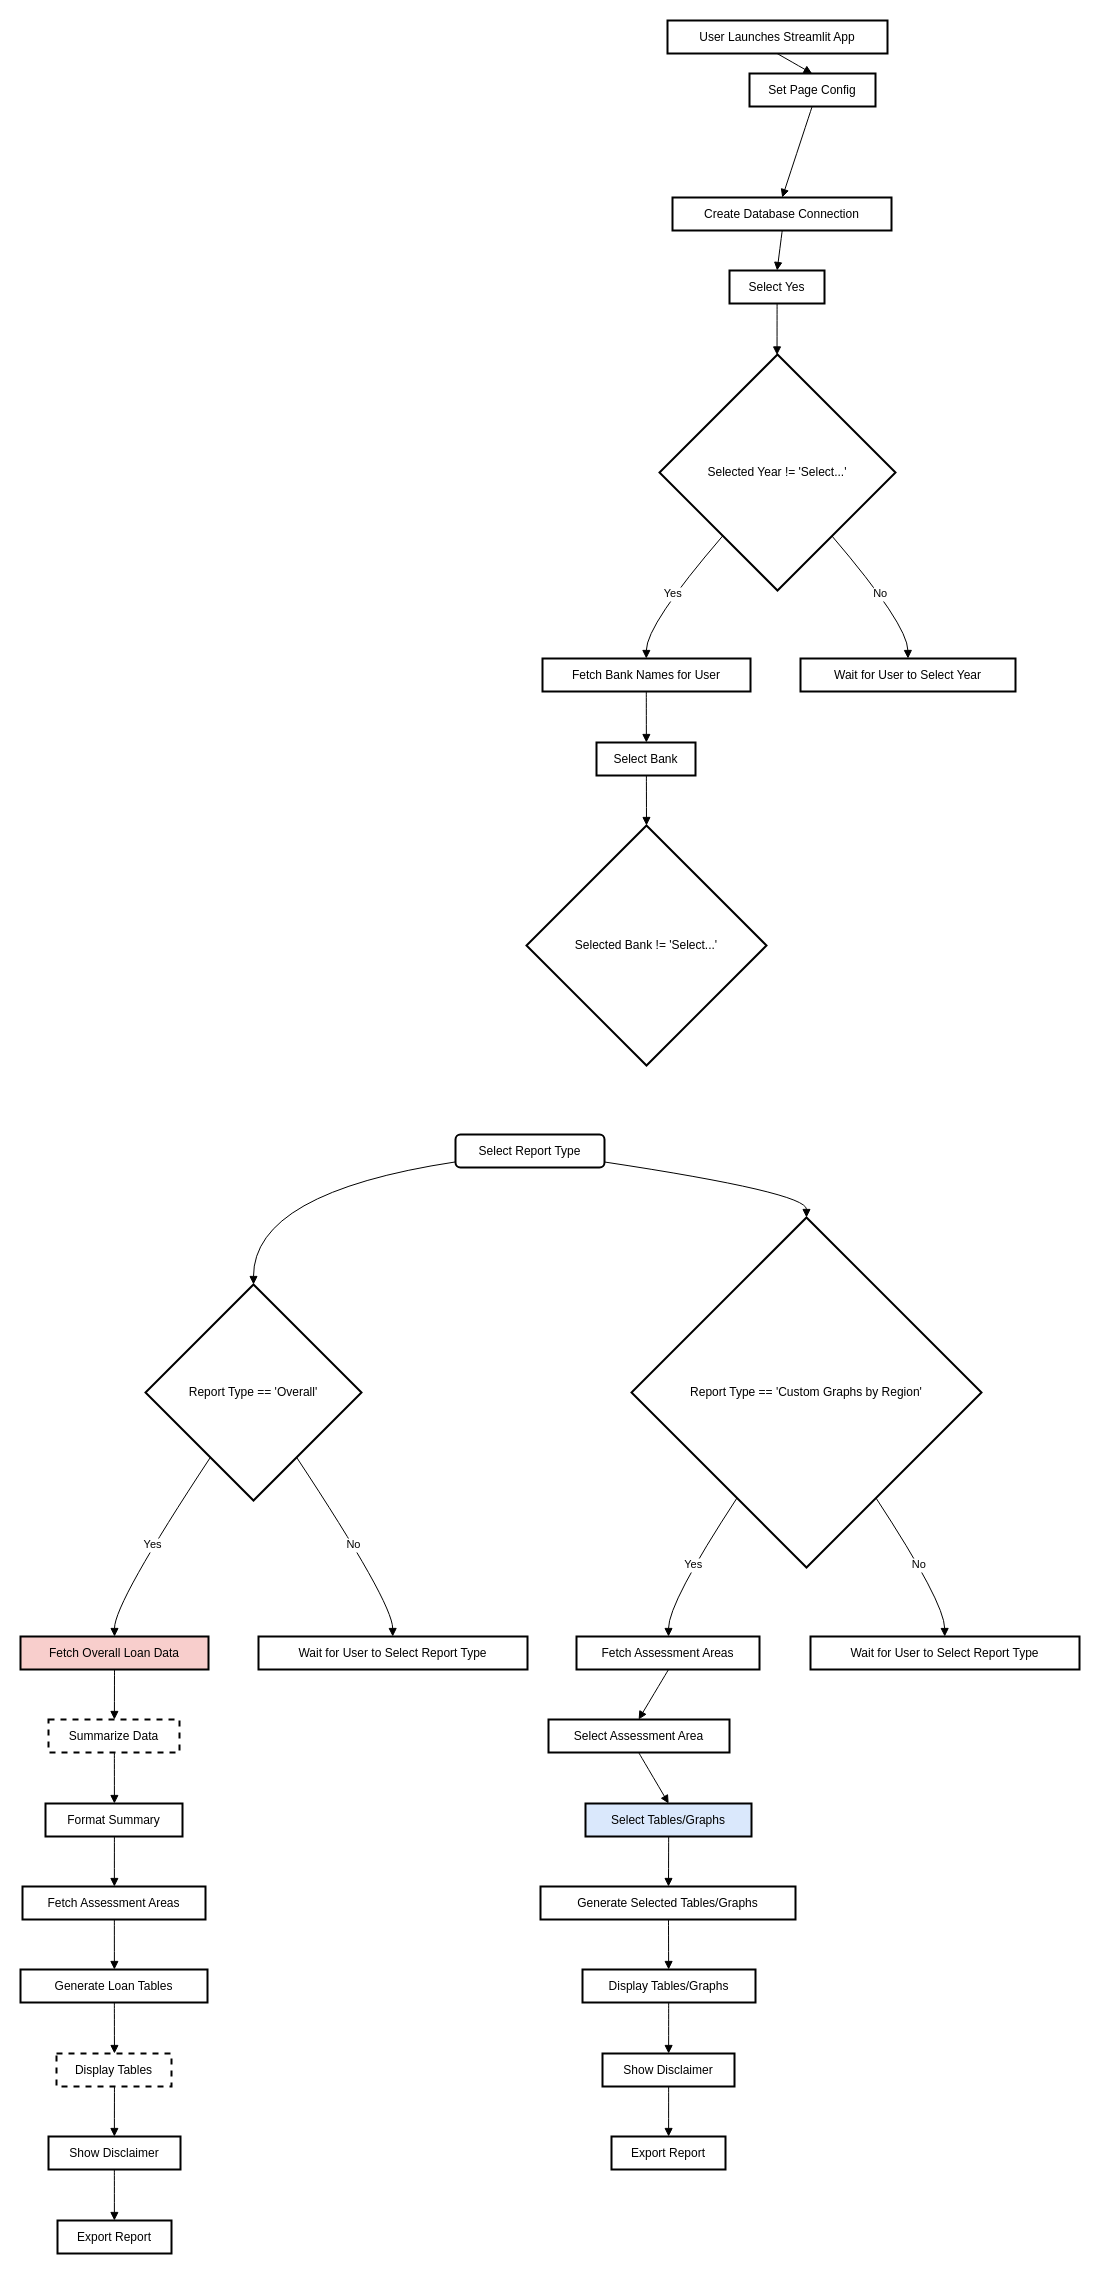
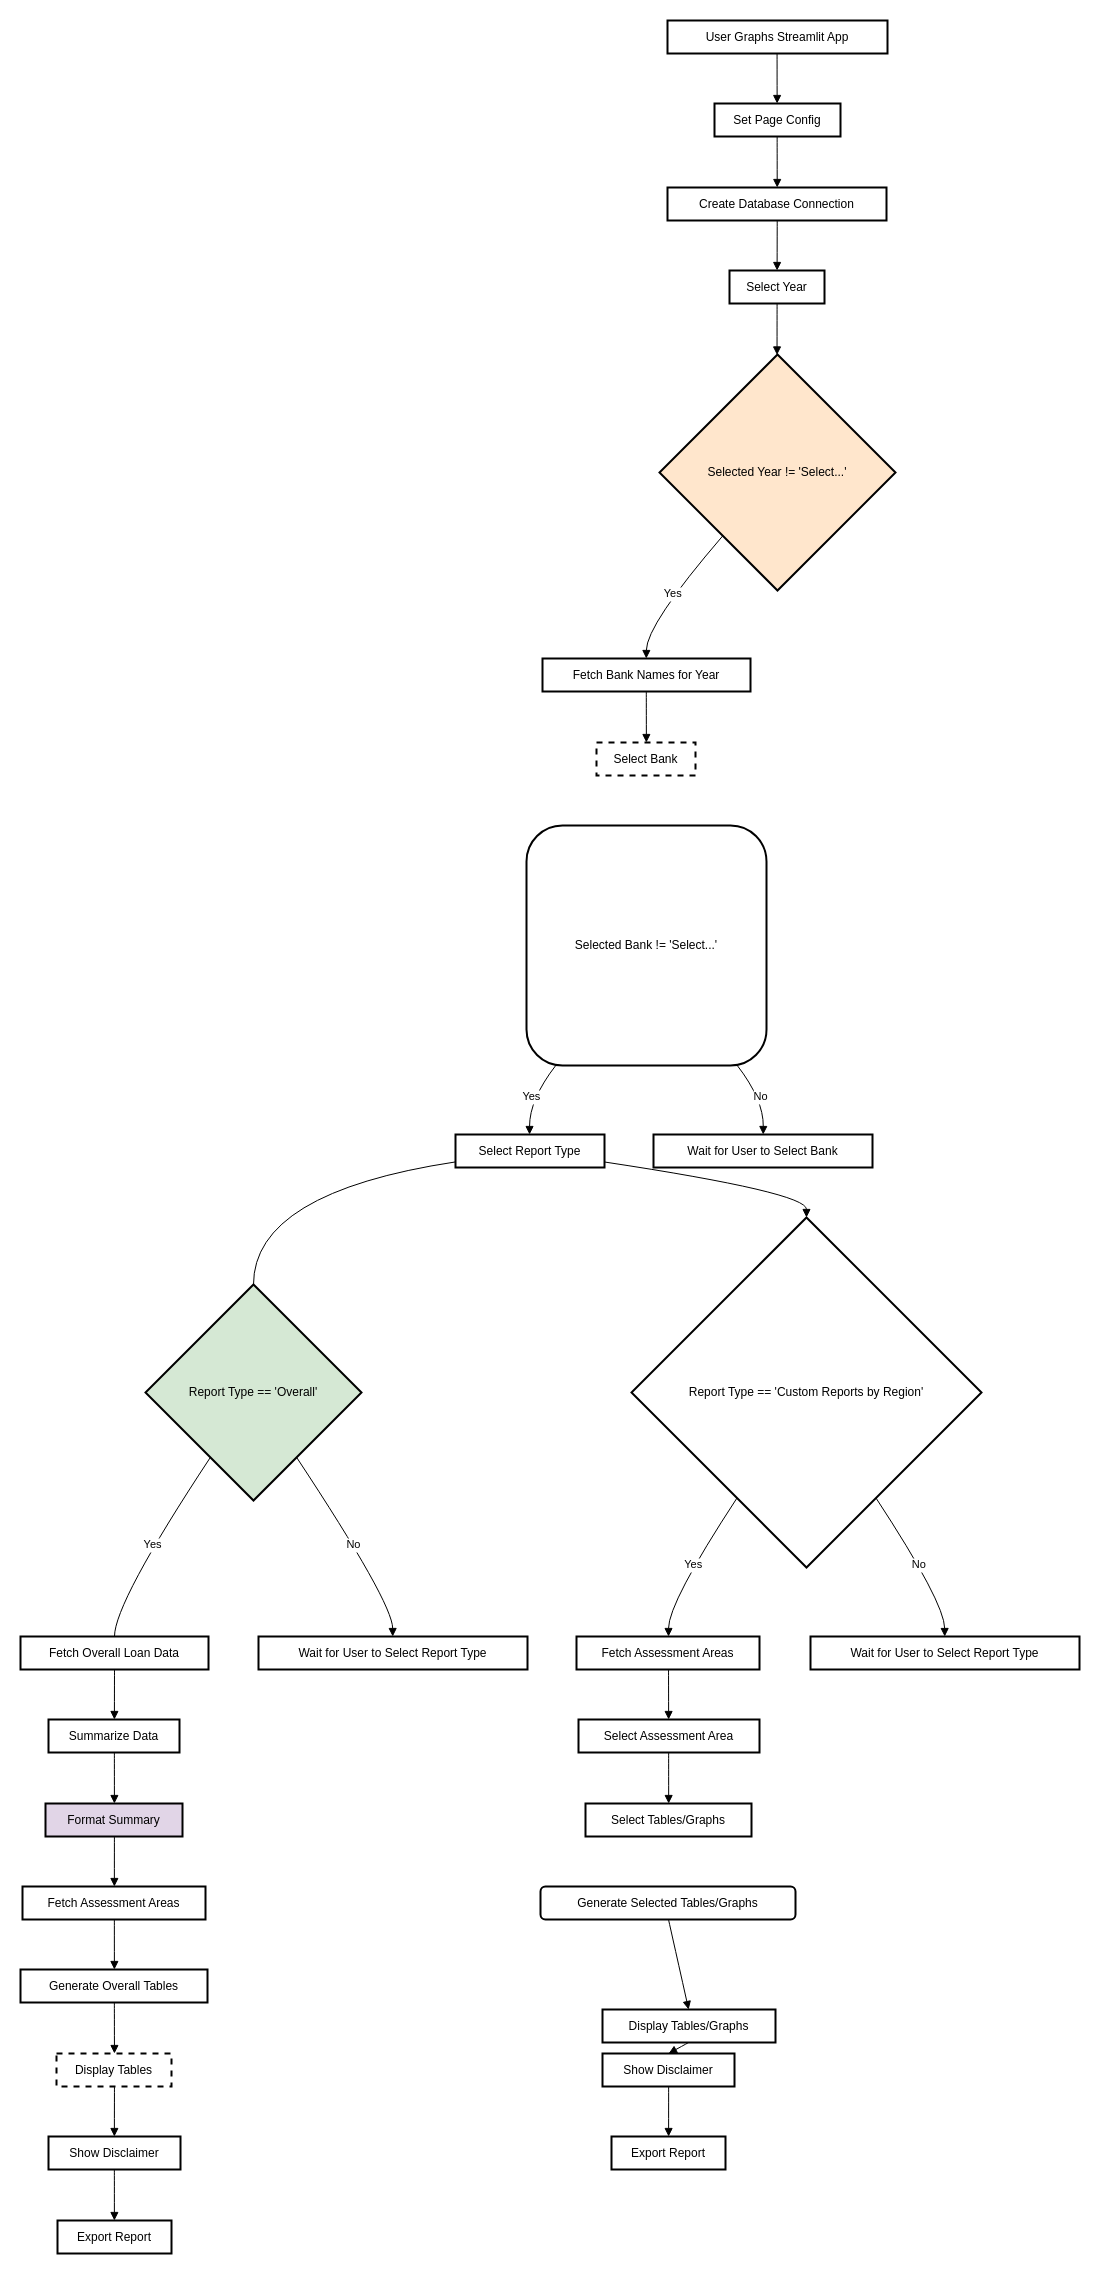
(778, 38) -> (778, 38)
(813, 90) -> (778, 120)
(782, 214) -> (777, 204)
(777, 288) -> (777, 288)
(778, 473) -> (778, 473)
(874, 588) -> none
(908, 675) -> none
(647, 676) -> (647, 676)
(646, 759) -> (646, 759)
(646, 797) -> none
(647, 946) -> (647, 946)
none -> (538, 1094)
none -> (755, 1094)
(530, 1151) -> (530, 1151)
none -> (763, 1151)
(295, 1212) -> (295, 1214)
(254, 1393) -> (254, 1393)
(807, 1393) -> (807, 1393)
(130, 1588) -> (130, 1592)
(115, 1653) -> (115, 1653)
(114, 1736) -> (114, 1736)
(639, 1736) -> (669, 1736)
(114, 1820) -> (114, 1820)
(669, 1820) -> (669, 1820)
(669, 1858) -> none
(668, 1903) -> (668, 1903)
(669, 1986) -> (689, 2026)
(114, 1987) -> (114, 1987)
